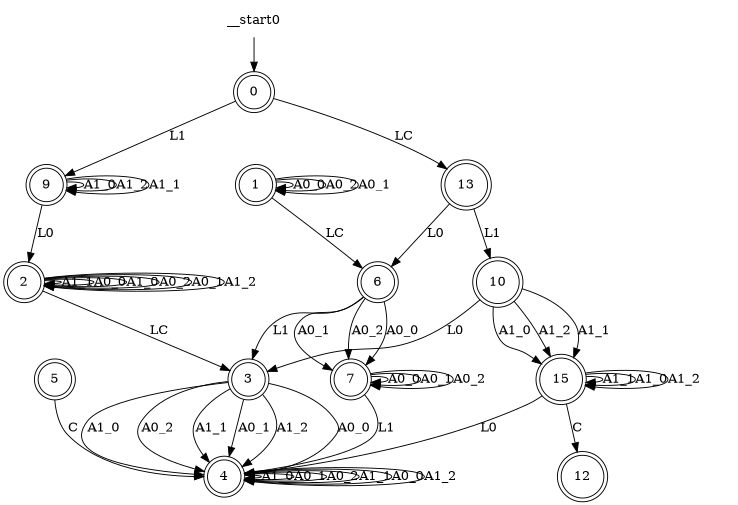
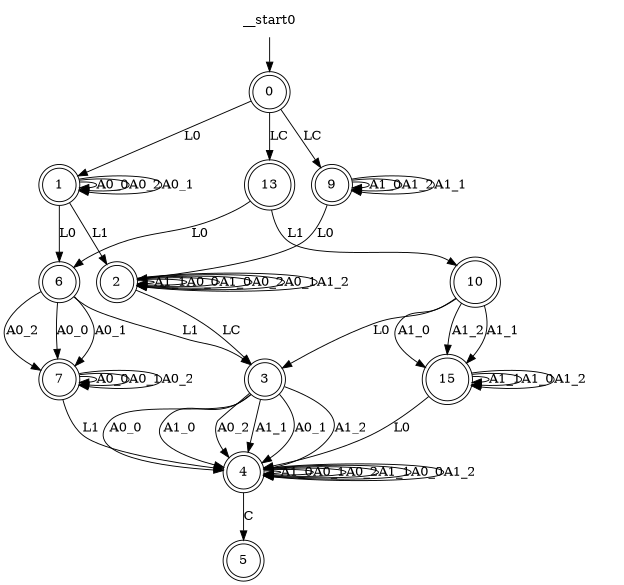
(178, 136) -> (312, 136)
none -> (169, 137)
none -> (86, 230)
(335, 234) -> (68, 234)
(79, 444) -> (244, 512)
(583, 477) -> none
